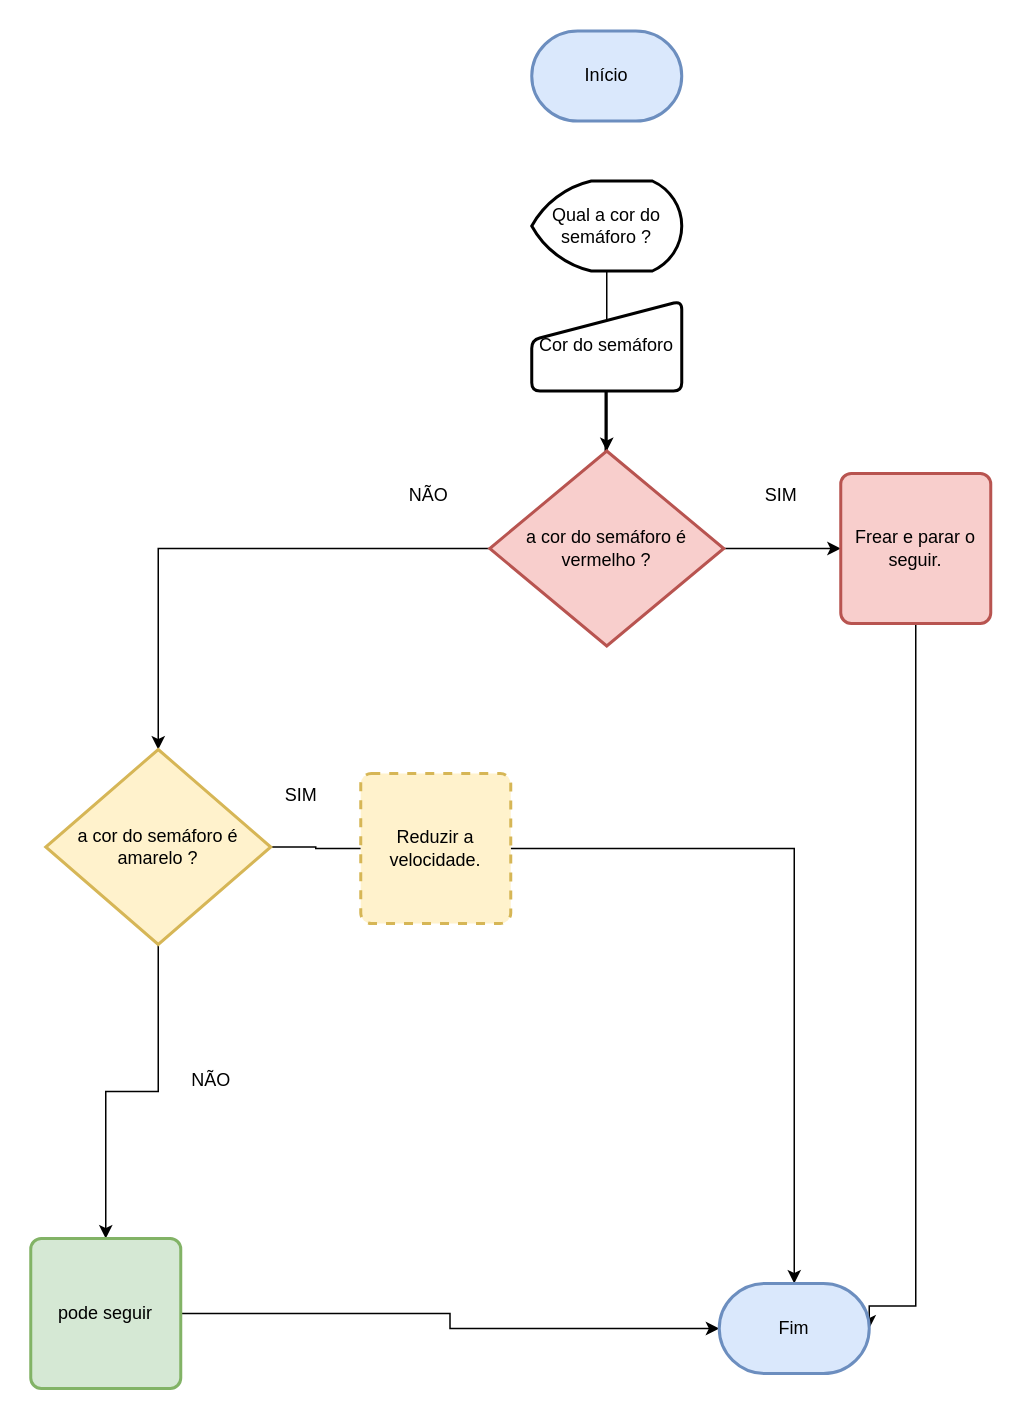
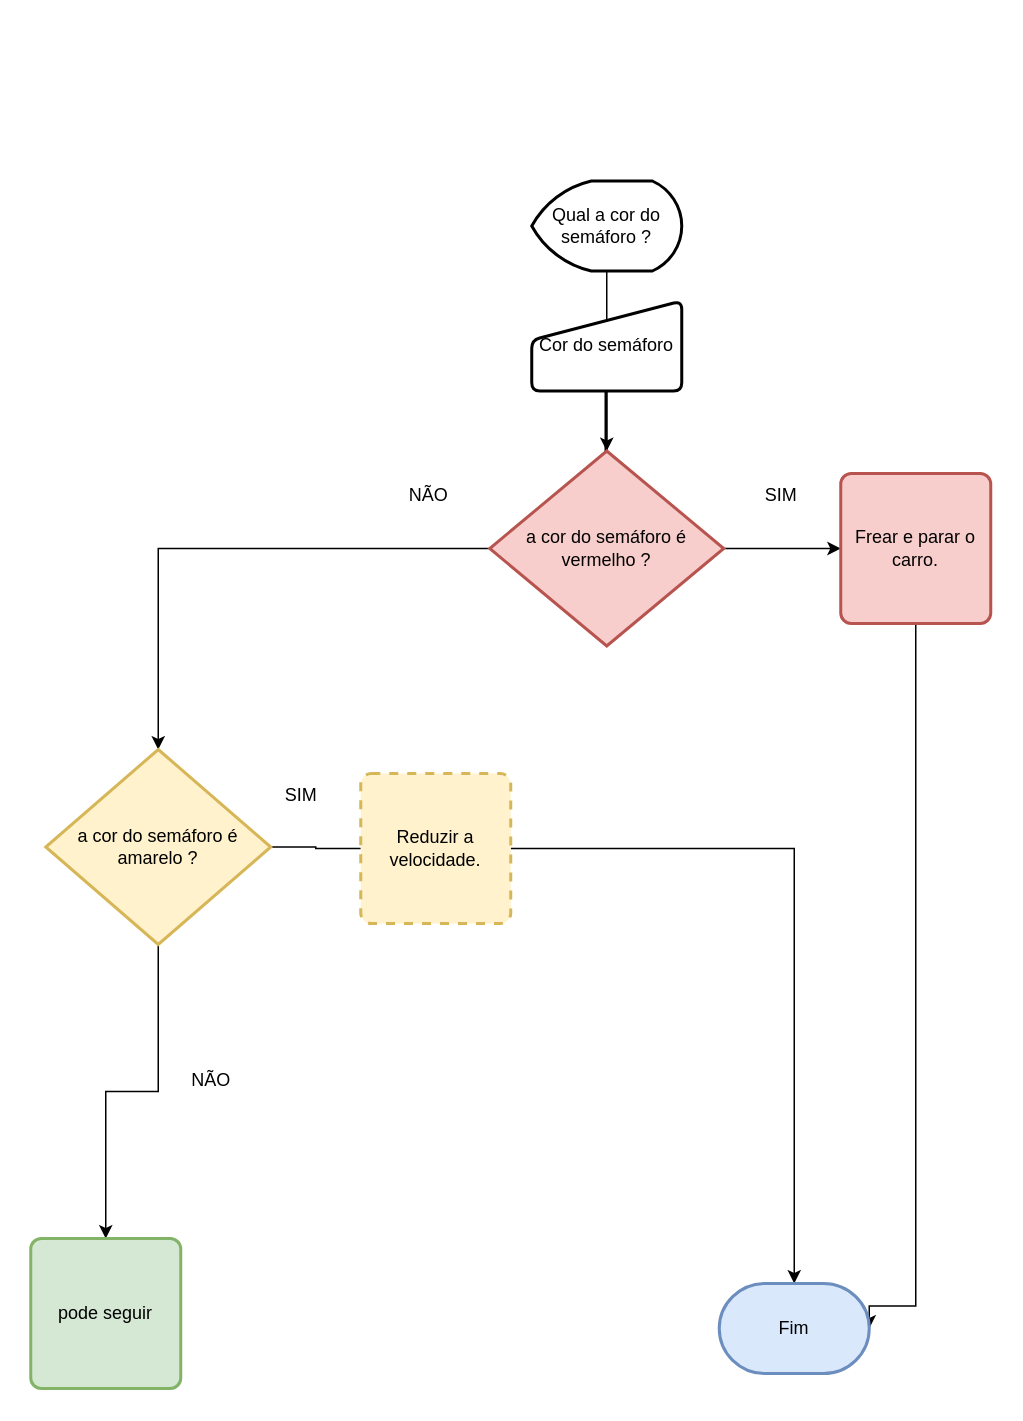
(607, 76) -> none
(916, 548) -> (916, 548)
(450, 1315) -> none
